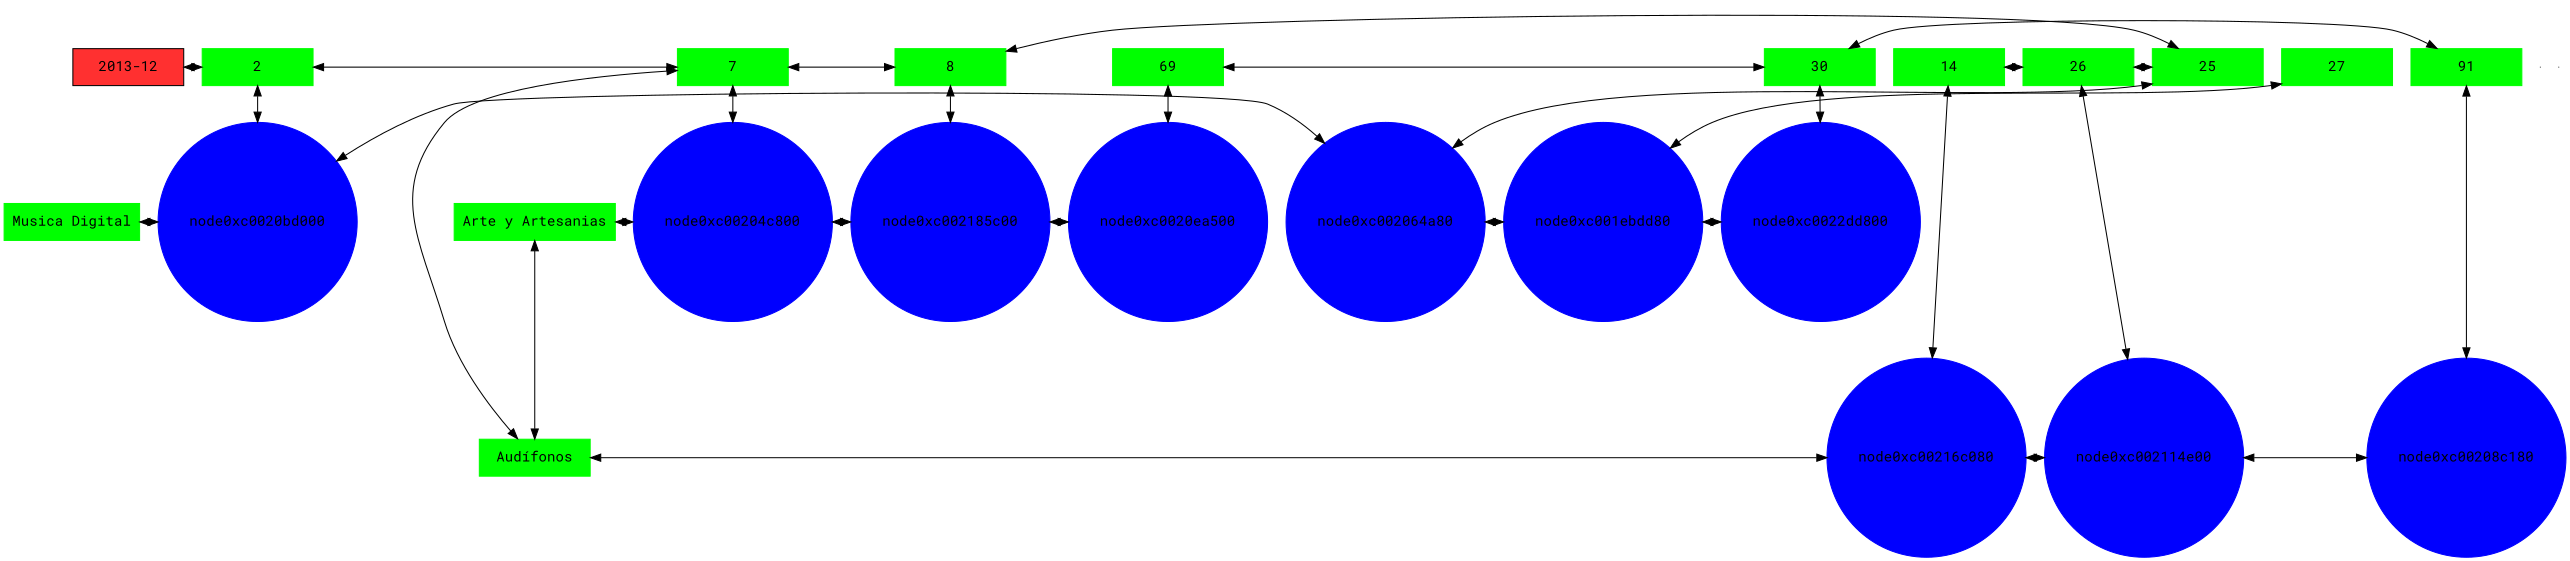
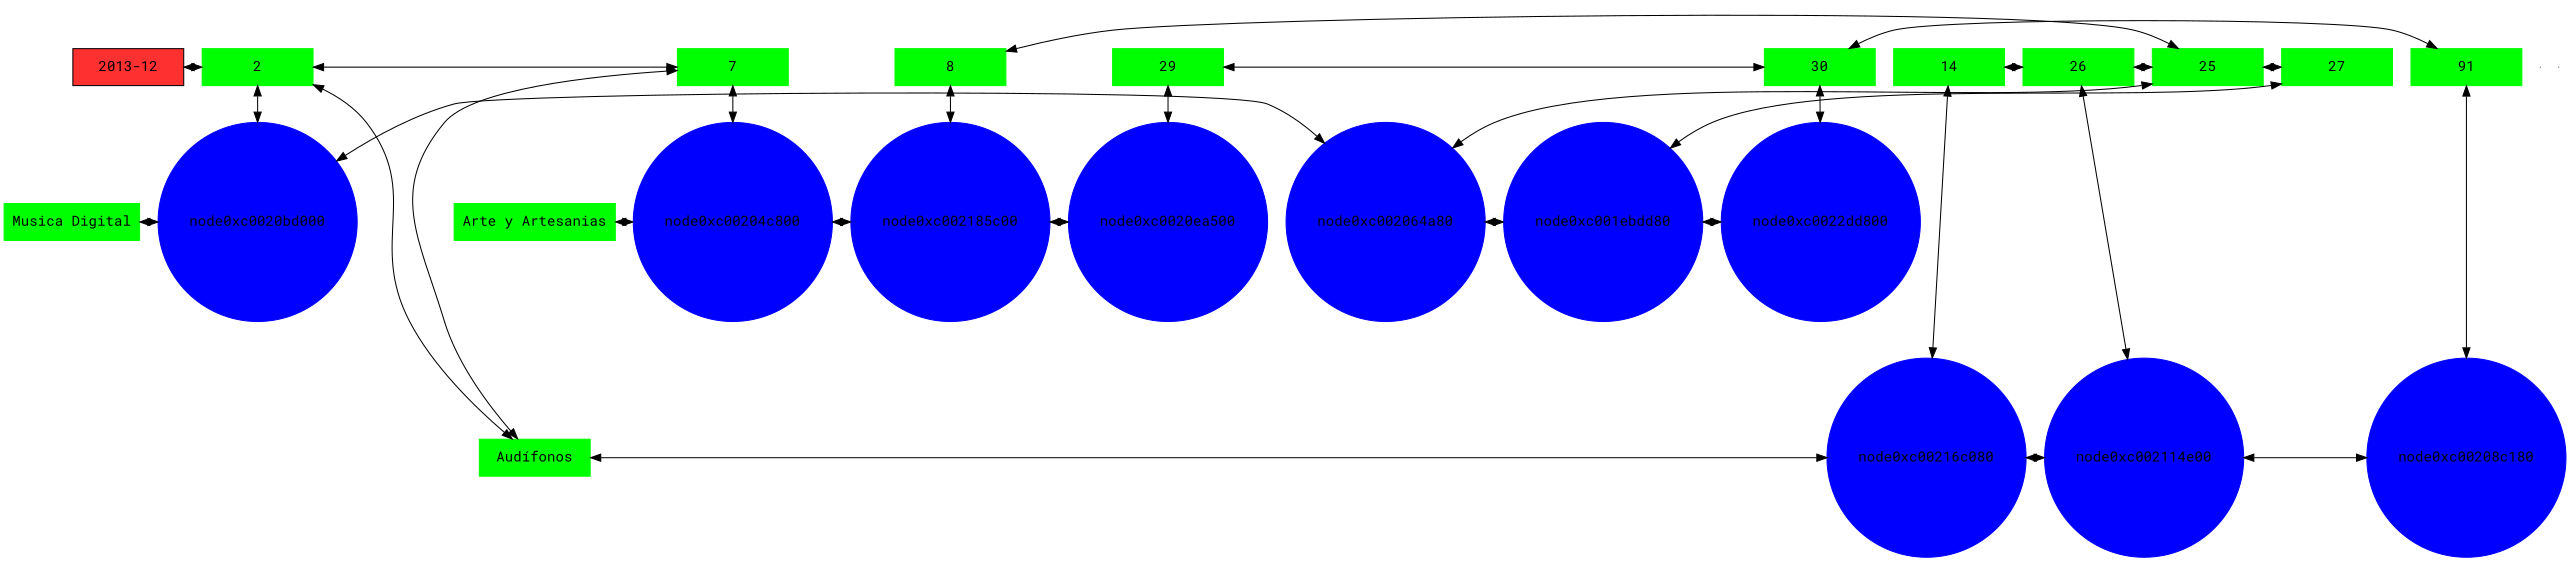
(842, 67) -> none
(1168, 67) -> (1168, 67)
none -> (2274, 67)
(535, 340) -> (393, 266)
